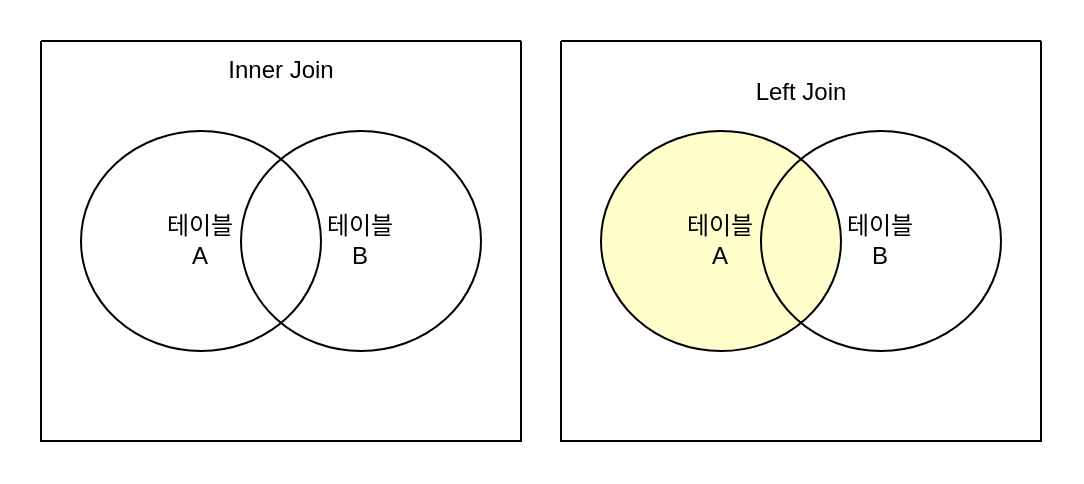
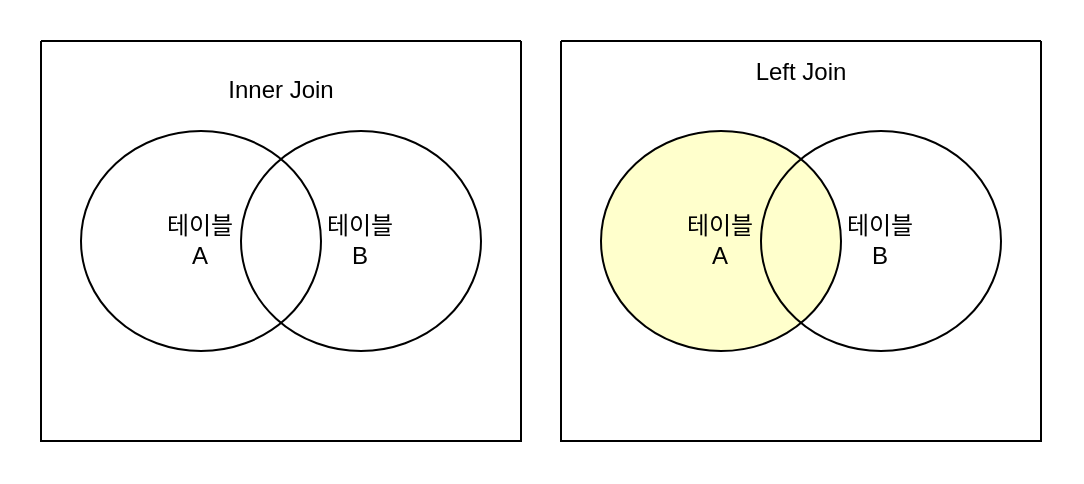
(281, 71) -> (281, 91)
(801, 93) -> (801, 73)
